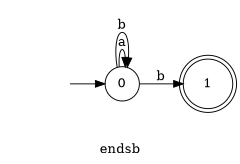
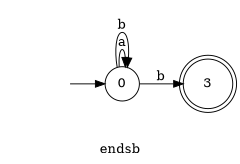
(208, 84) -> (208, 84)
